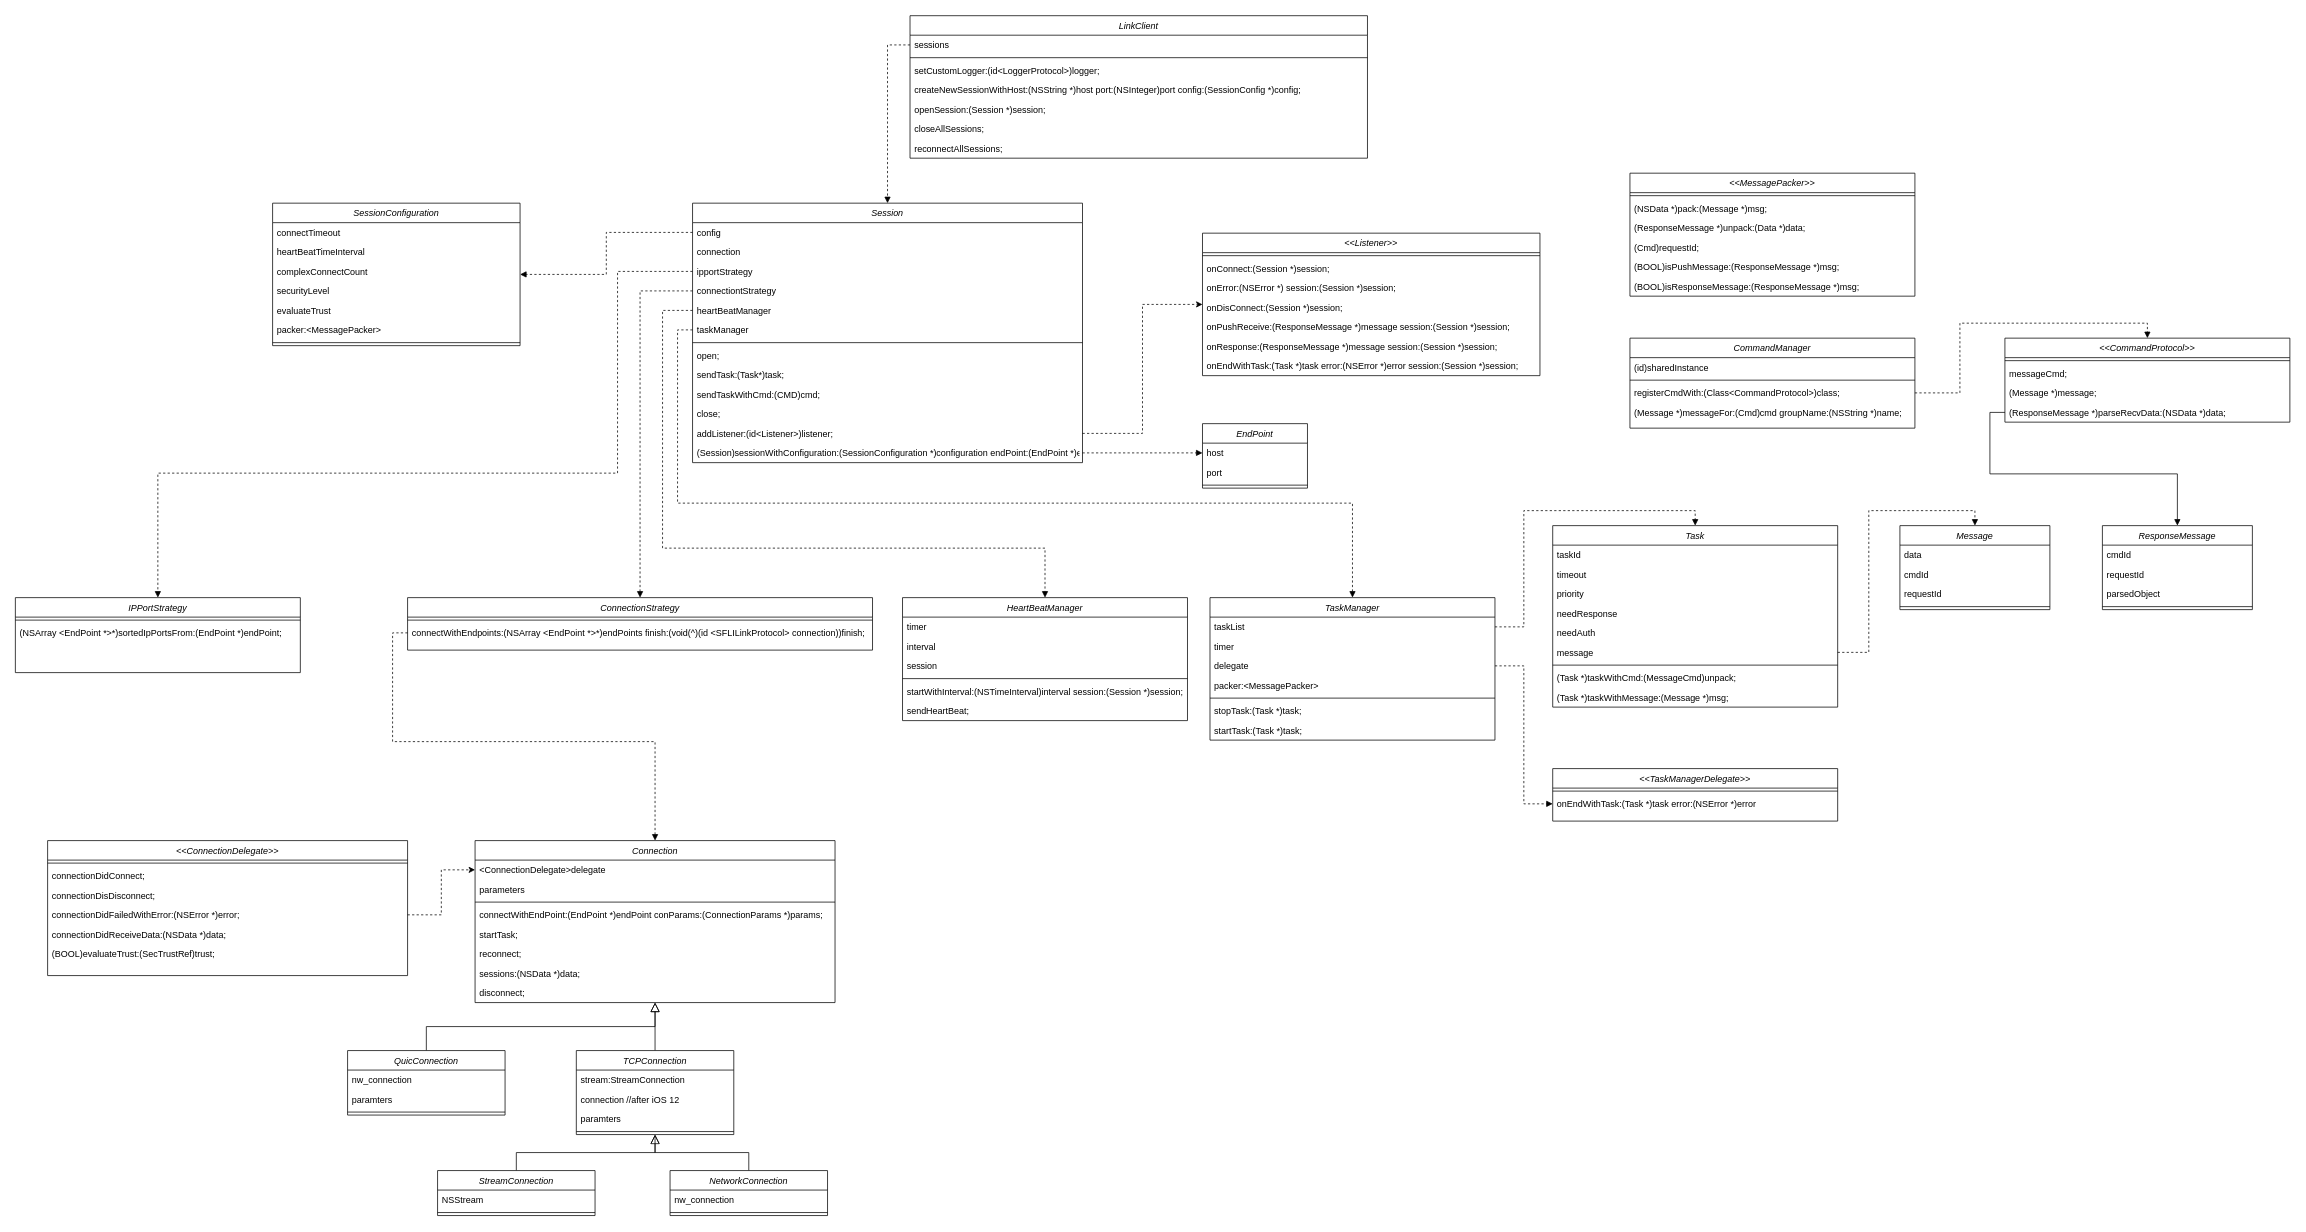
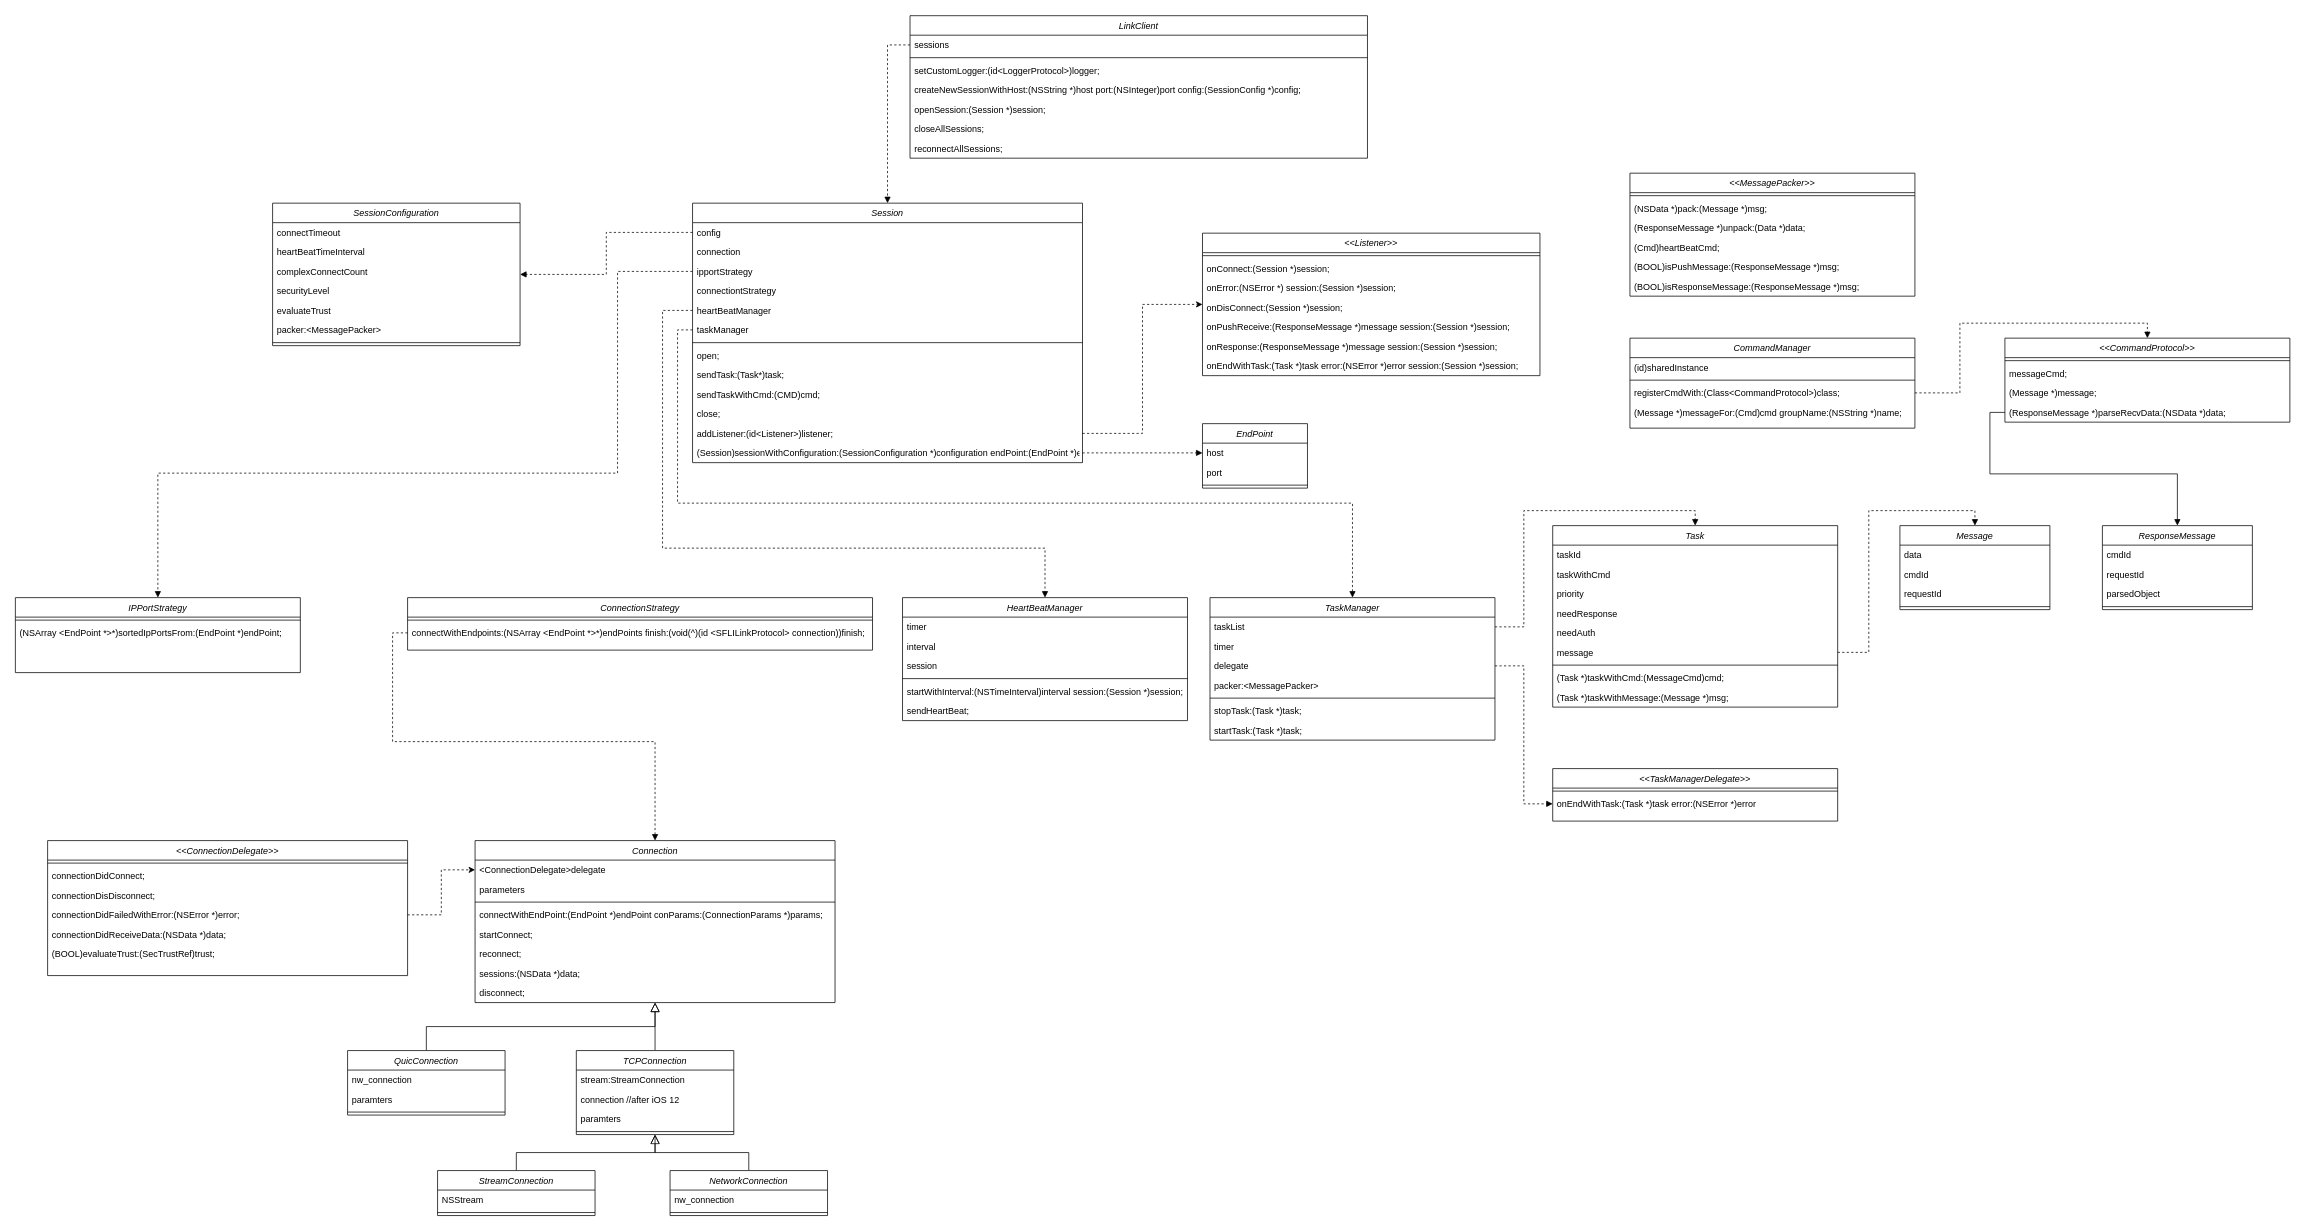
(1671, 248) -> (1678, 248)
(1573, 575) -> (1584, 575)
(640, 590) -> none
(1651, 678) -> (1643, 678)
(503, 935) -> (511, 935)
